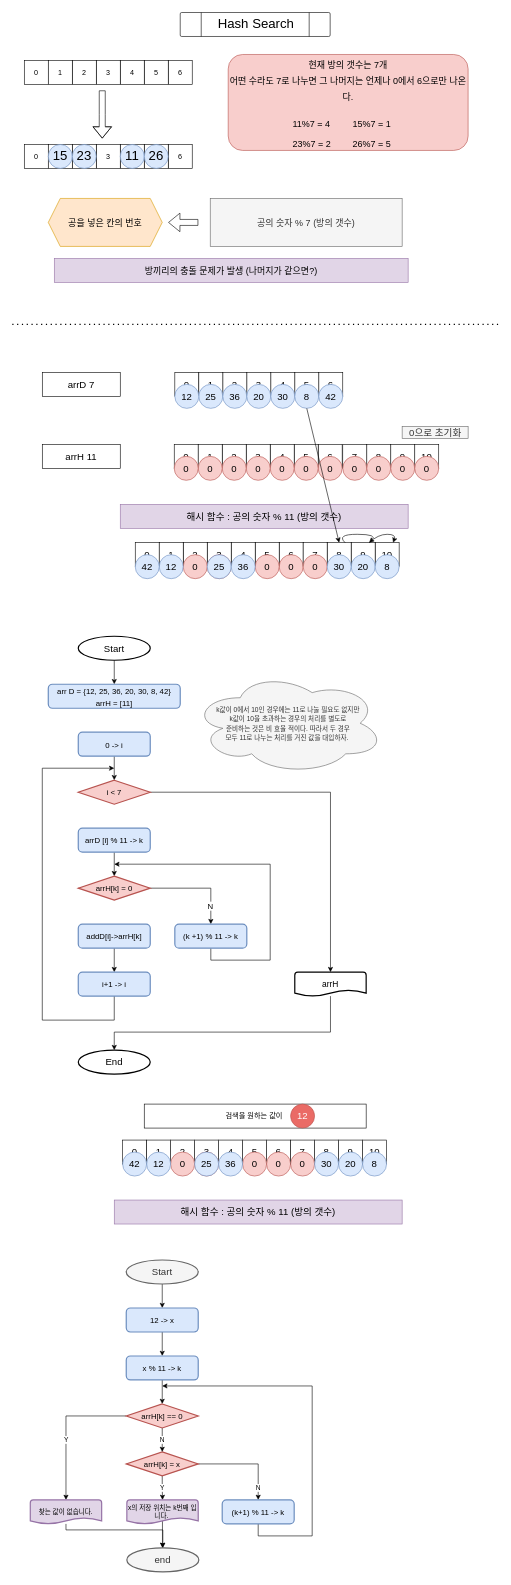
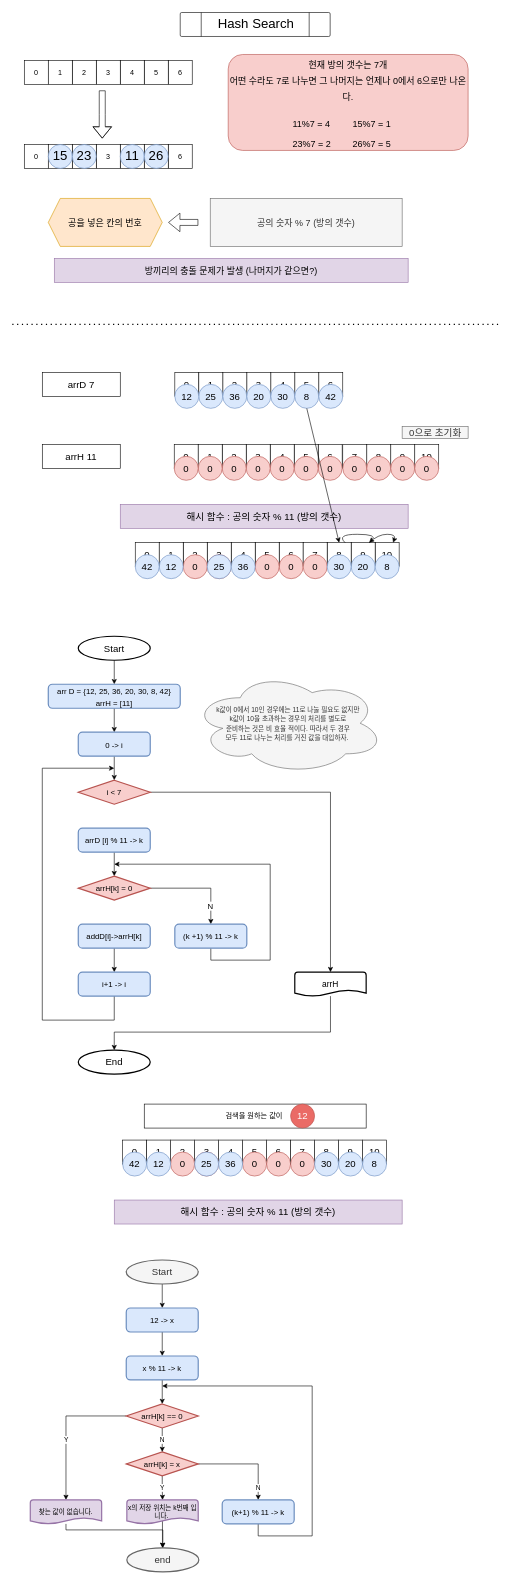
none -> (114, 726)
